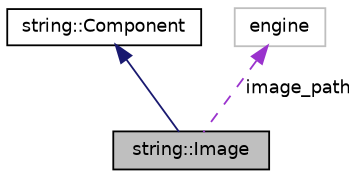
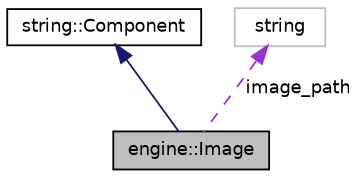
(280, 27) -> (280, 27)
(191, 150) -> (191, 150)
